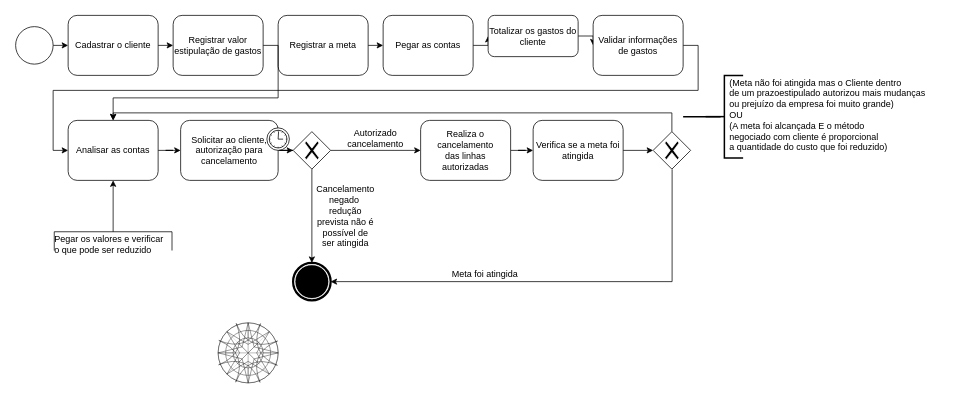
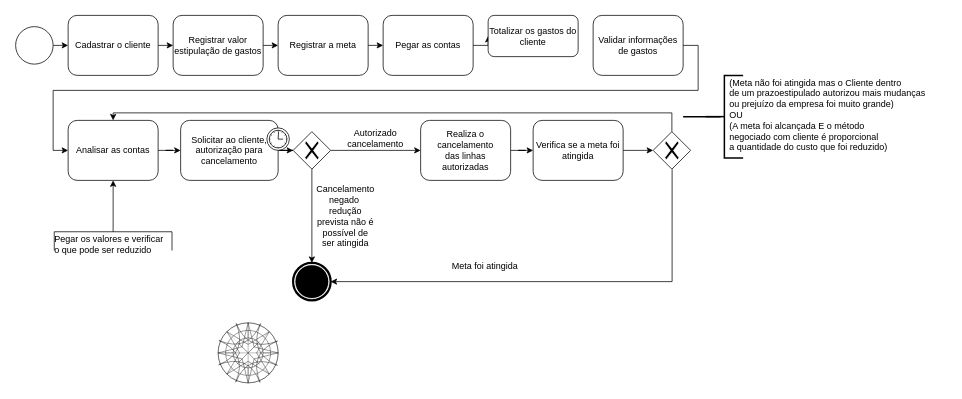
(593, 38) -> none
(273, 45) -> (271, 45)
(488, 274) -> (488, 267)
